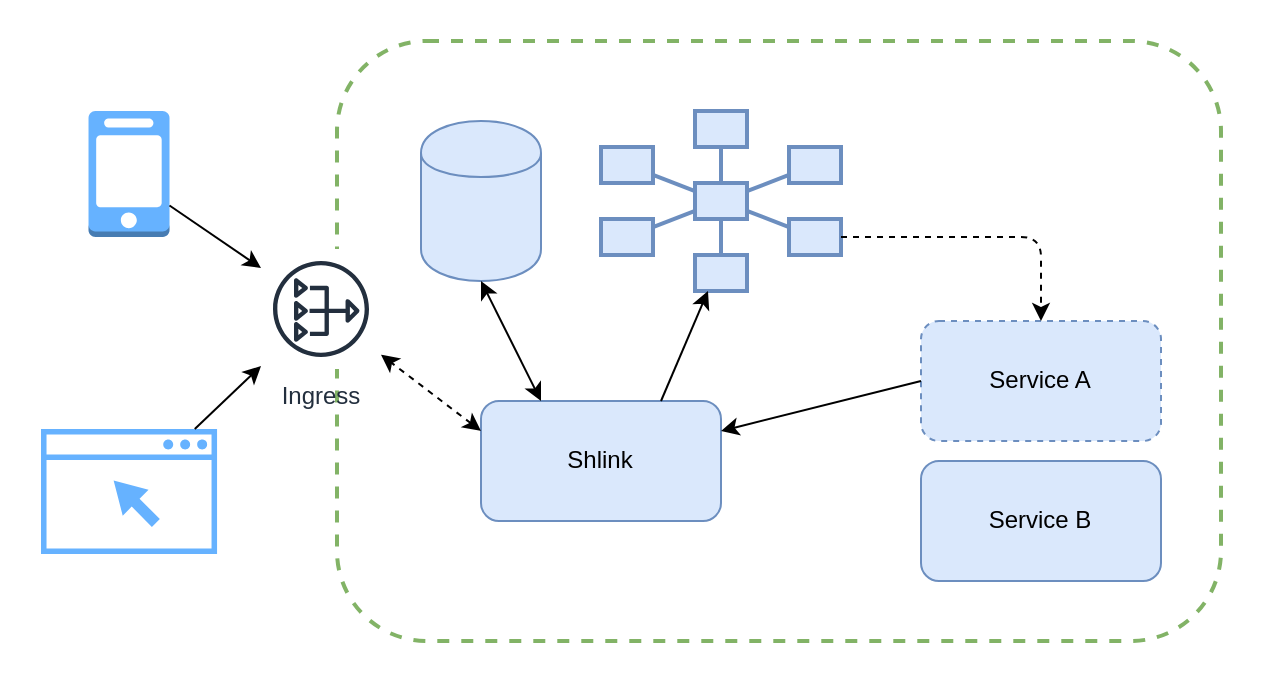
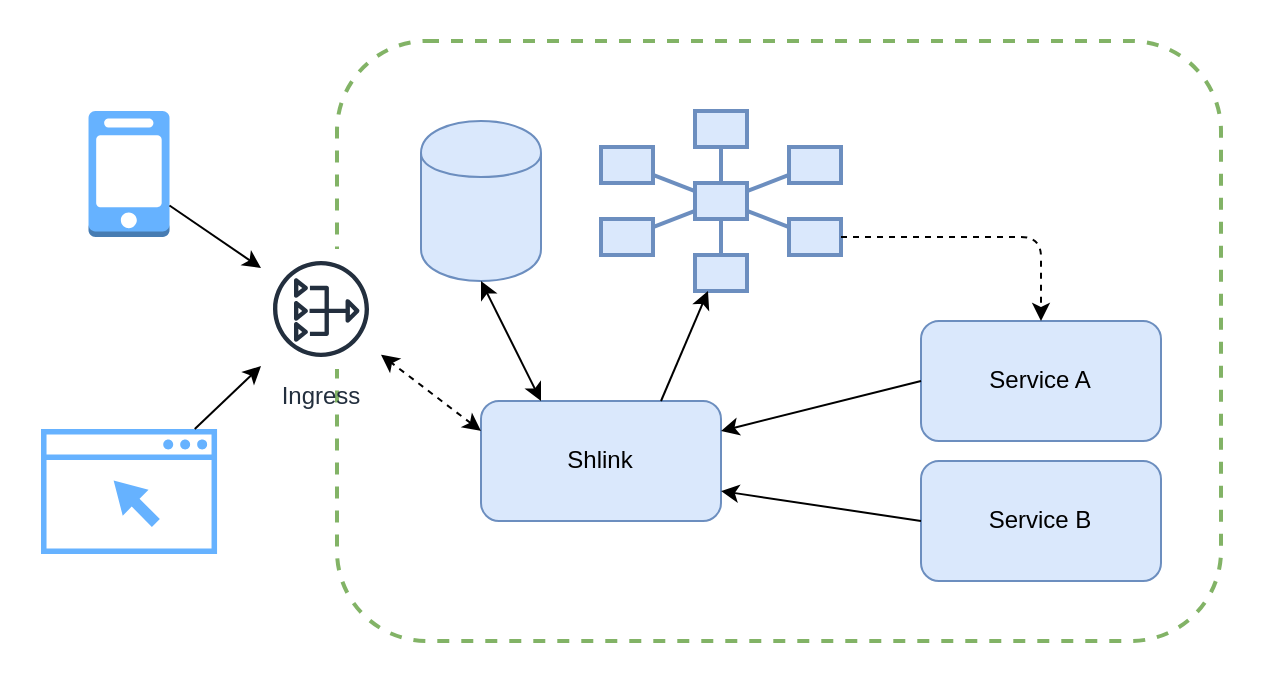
(1041, 381) -> (1041, 381)
none -> (828, 507)
